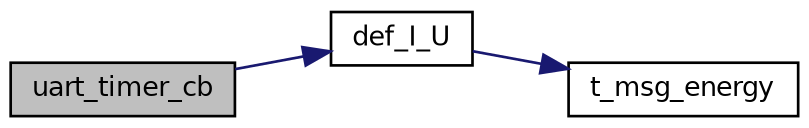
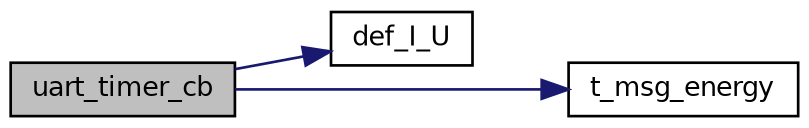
(507, 58) -> (388, 89)
